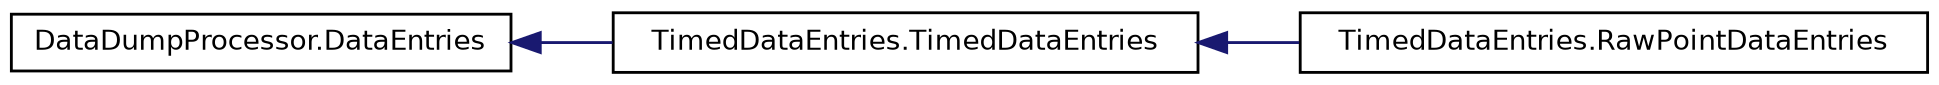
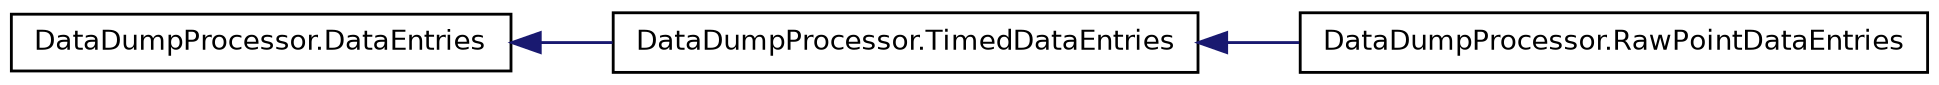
(906, 43) -> (906, 43)
(1614, 43) -> (1614, 43)
